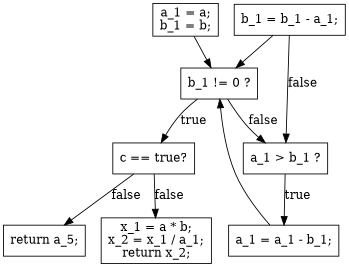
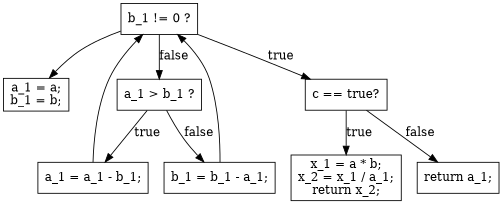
(200, 48) -> (85, 47)
(288, 85) -> (180, 134)
(169, 196) -> (360, 133)
(44, 241) -> (458, 178)
